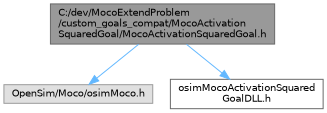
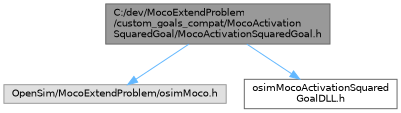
(78, 94) -> (115, 94)
